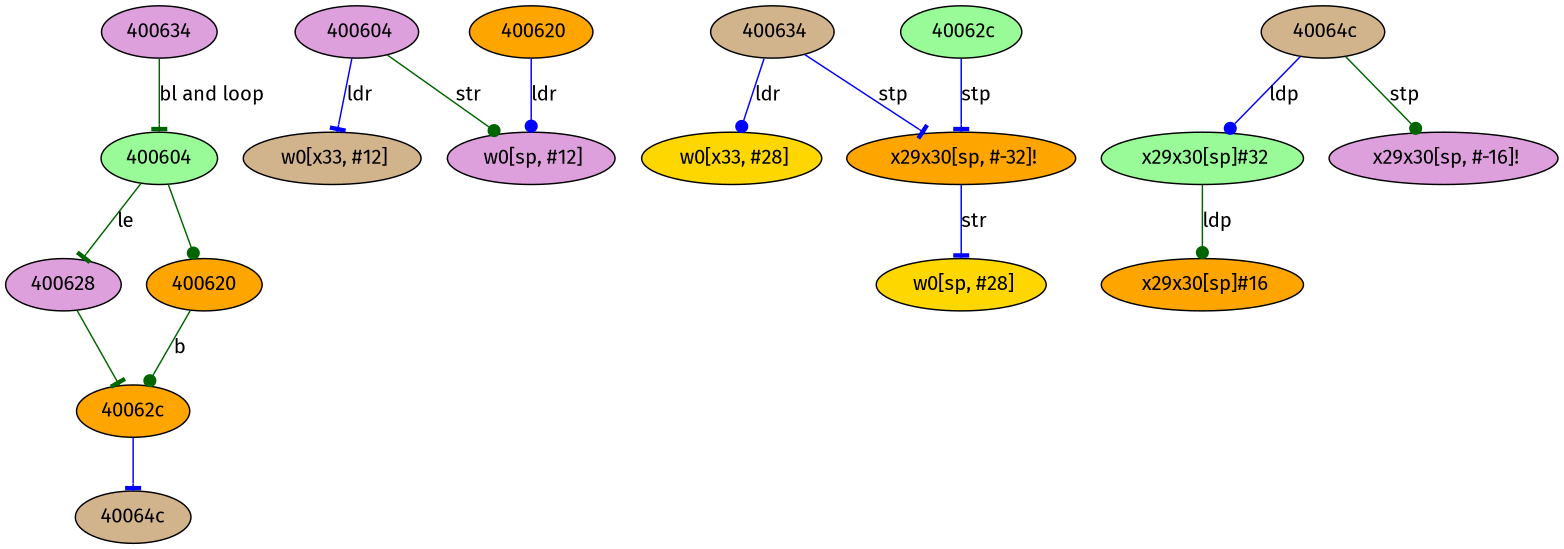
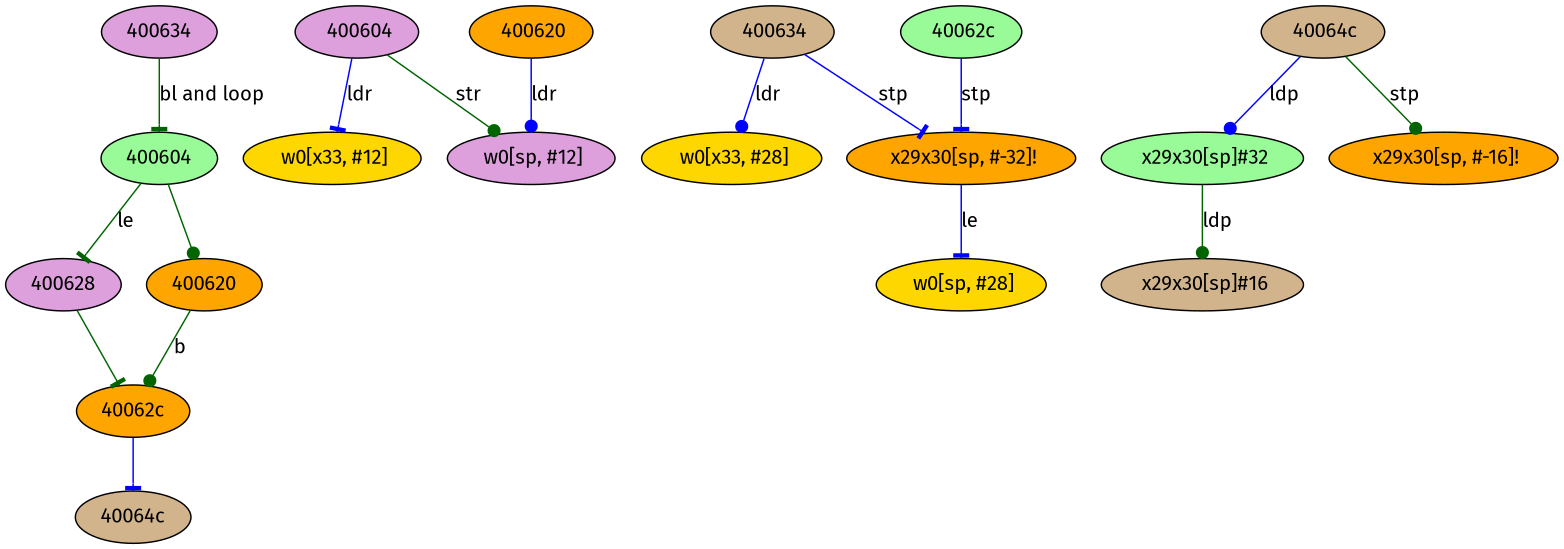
(332, 158) -> (332, 158)
(1444, 158) -> (1444, 158)
(977, 222) -> (970, 222)
(1202, 285) -> (1202, 285)
